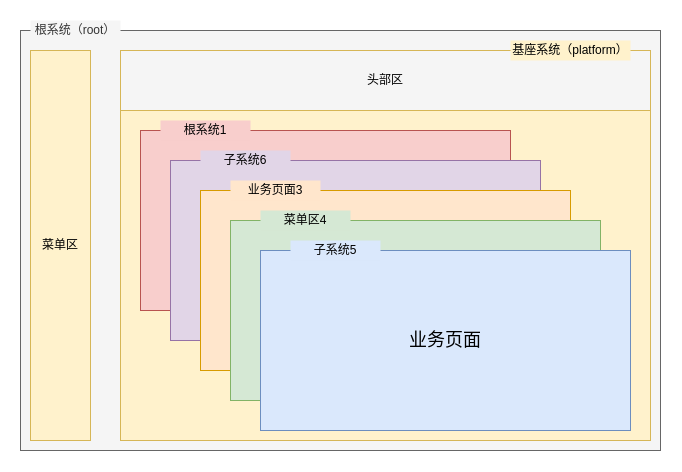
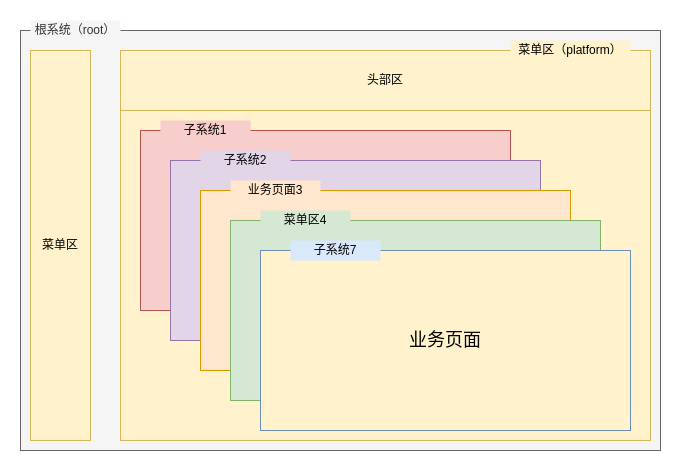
(571, 51) -> (571, 51)
(386, 81) -> (386, 81)
(206, 131) -> (206, 131)
(246, 161) -> (246, 161)
(336, 251) -> (336, 251)
(446, 341) -> (446, 341)
